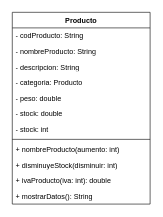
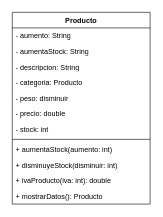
(54, 36) -> (46, 36)
(61, 52) -> (57, 52)
(40, 99) -> (45, 99)
(42, 114) -> (43, 114)
(73, 150) -> (69, 150)
(61, 197) -> (66, 197)
